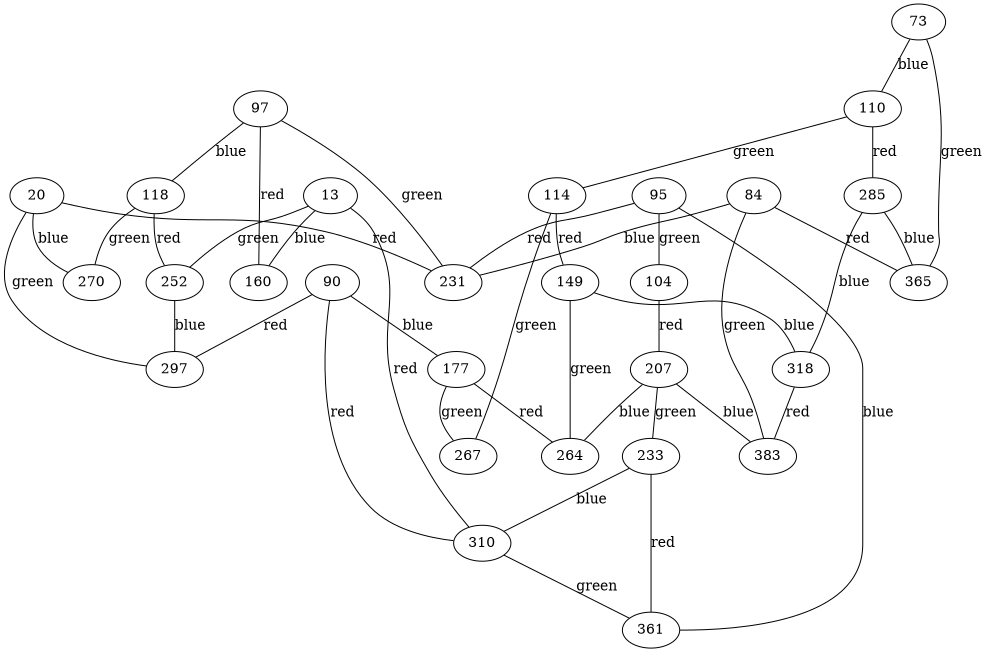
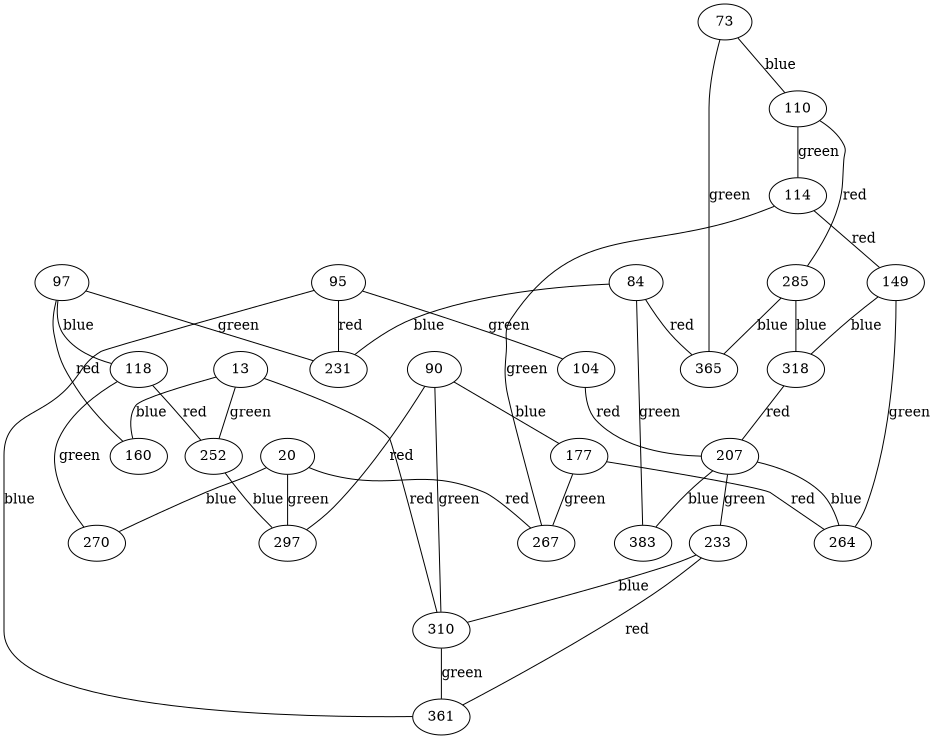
(240, 220) -> (426, 480)
(343, 413) -> (459, 500)
(784, 413) -> (763, 413)
